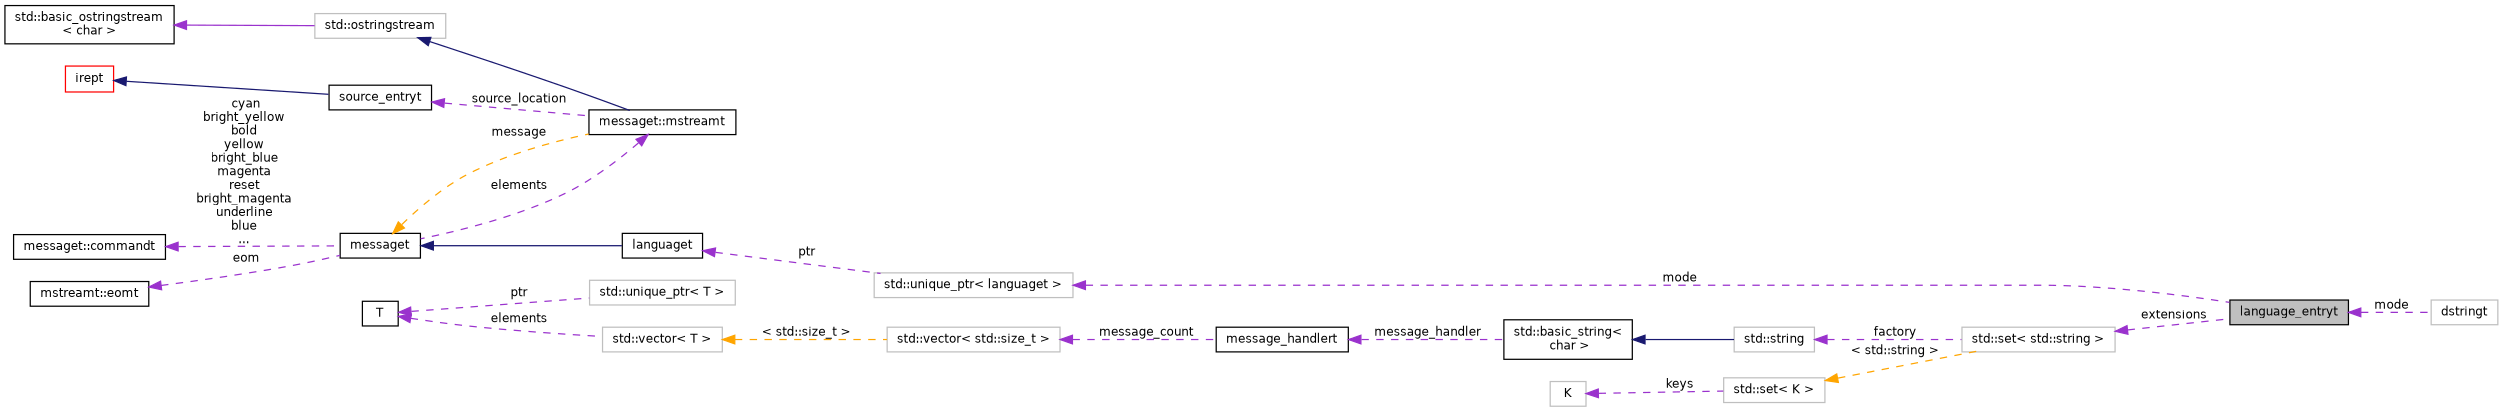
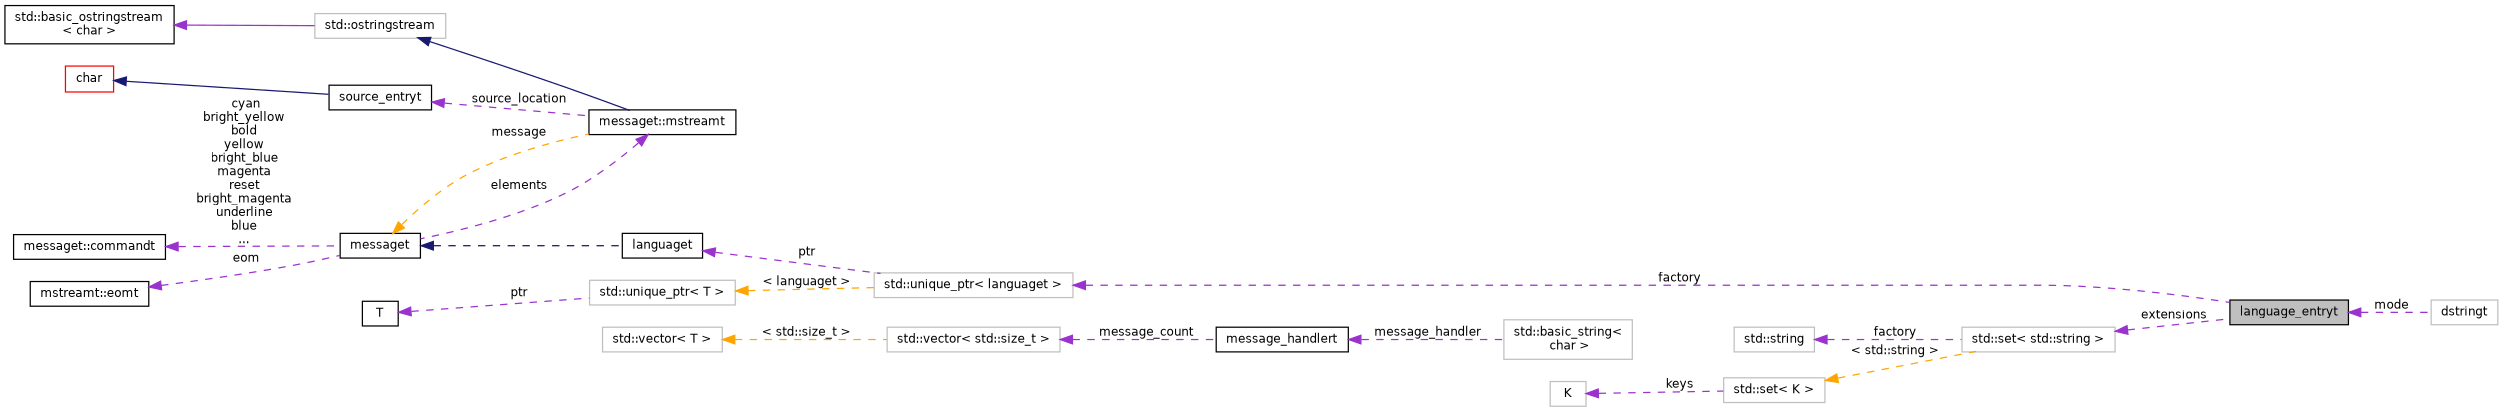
(90, 79) -> (90, 79)
(528, 246) -> (528, 246)
(1678, 278) -> (1678, 278)
none -> (811, 289)
(506, 330) -> none
(1568, 340) -> (1568, 340)
(1690, 340) -> none
